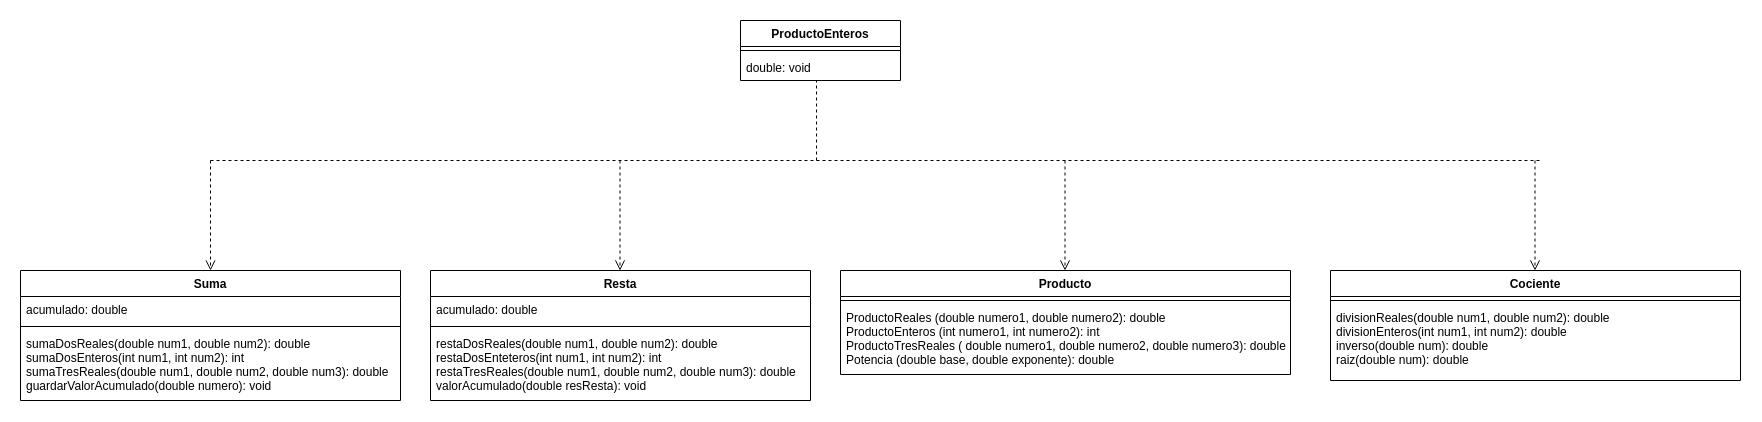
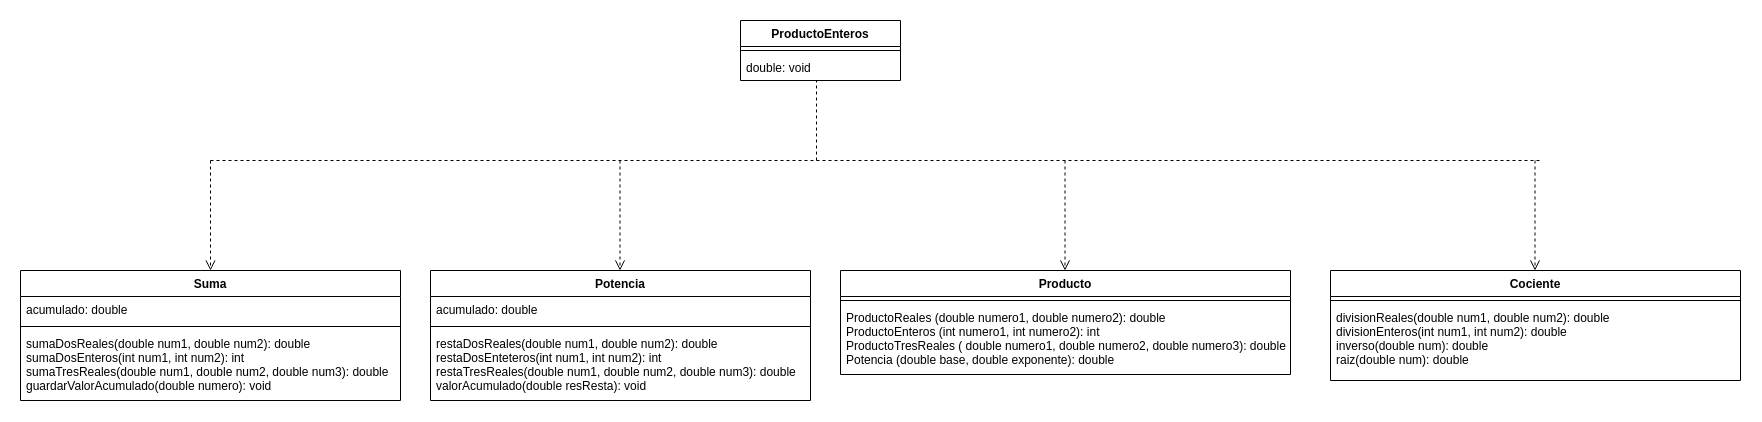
(620, 284) -> (620, 284)
